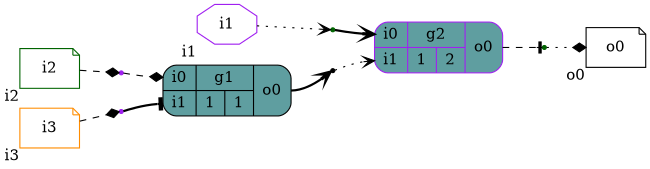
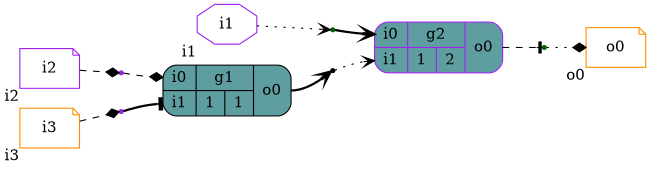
(616, 47) -> (616, 47)
(50, 68) -> (50, 68)
